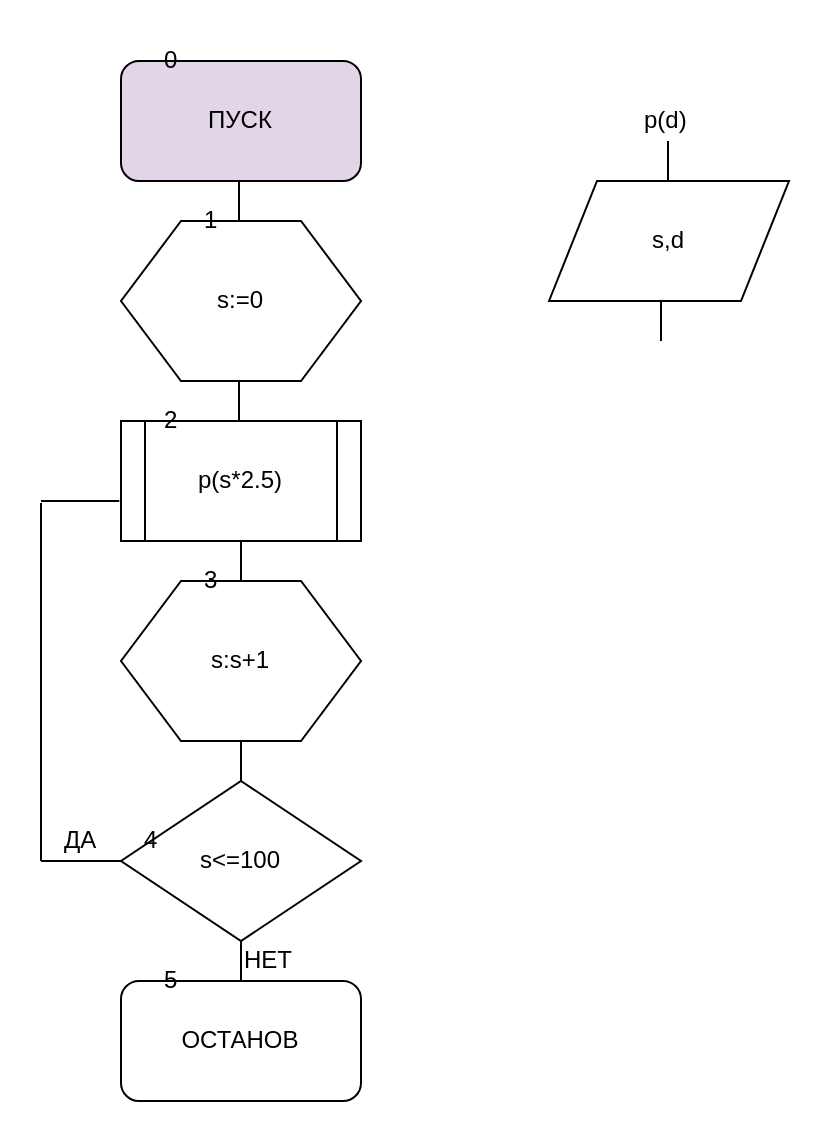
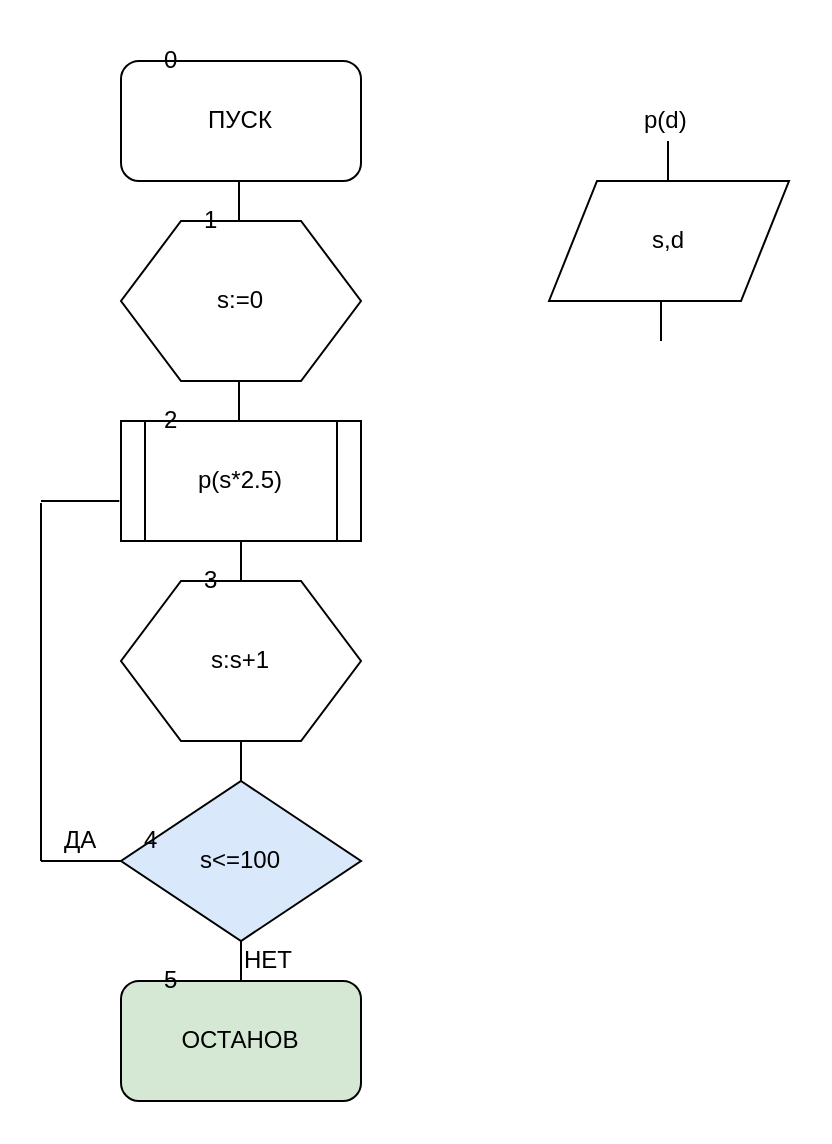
(241, 121) -> (241, 121)
(241, 861) -> (241, 861)
(241, 1041) -> (241, 1041)
